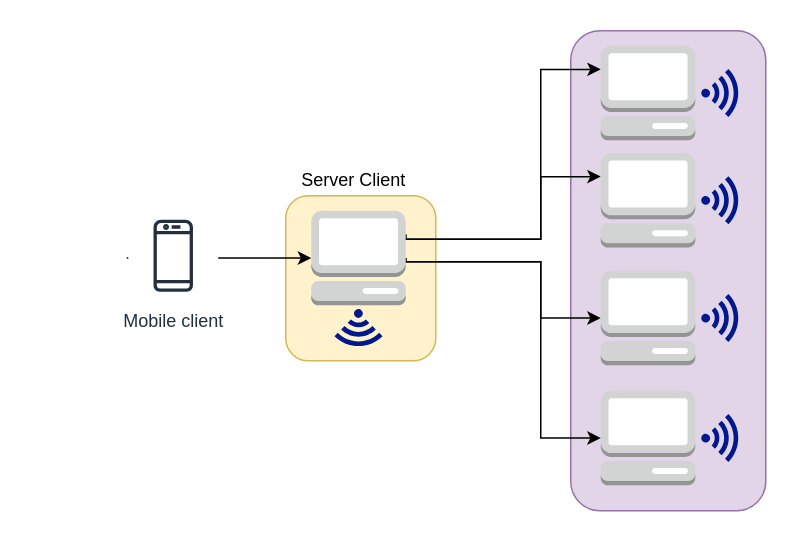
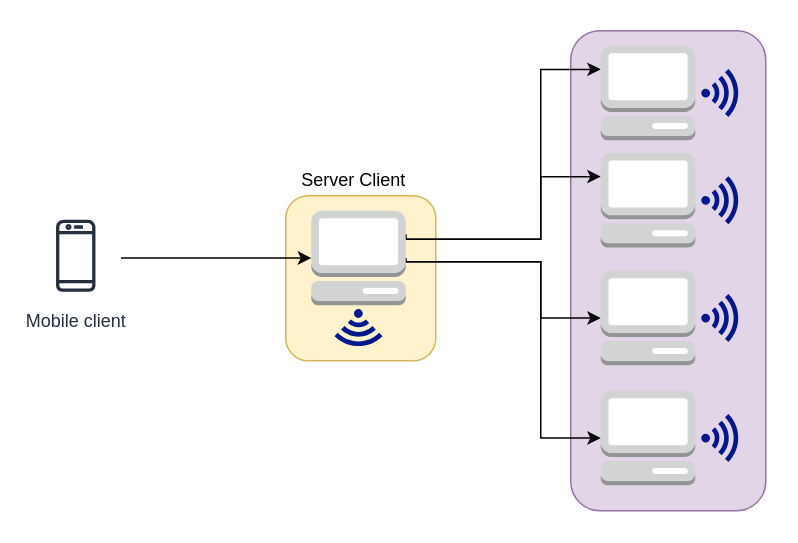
(173, 256) -> (76, 256)
